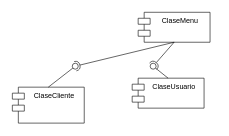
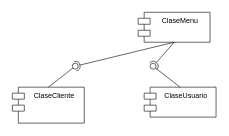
(168, 93) -> (180, 102)
